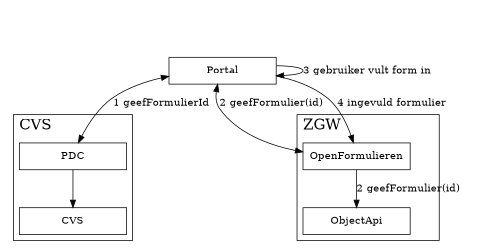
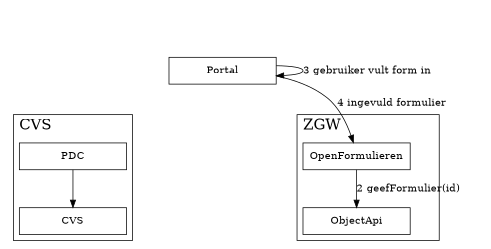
(114, 97) -> none
(246, 132) -> none
